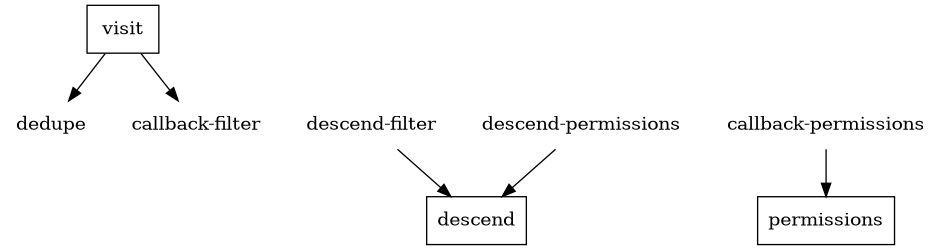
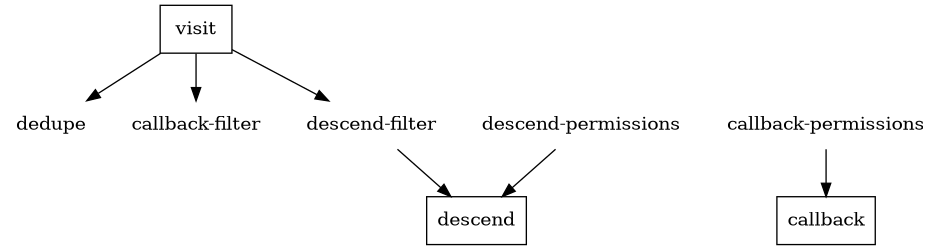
none -> (274, 72)
(826, 221) -> (826, 221)
